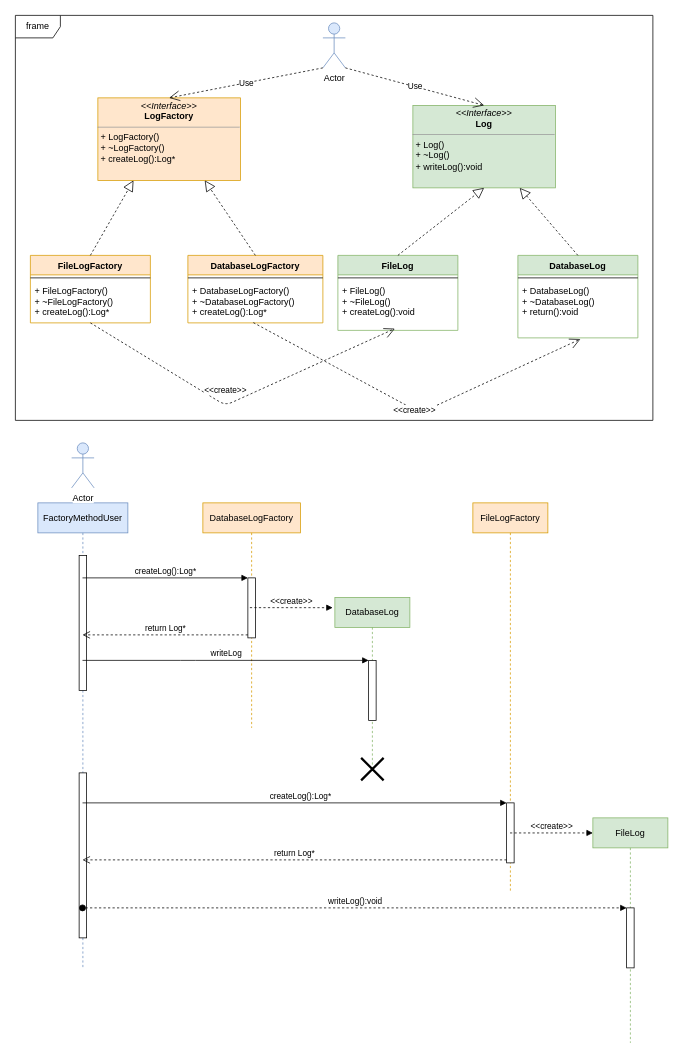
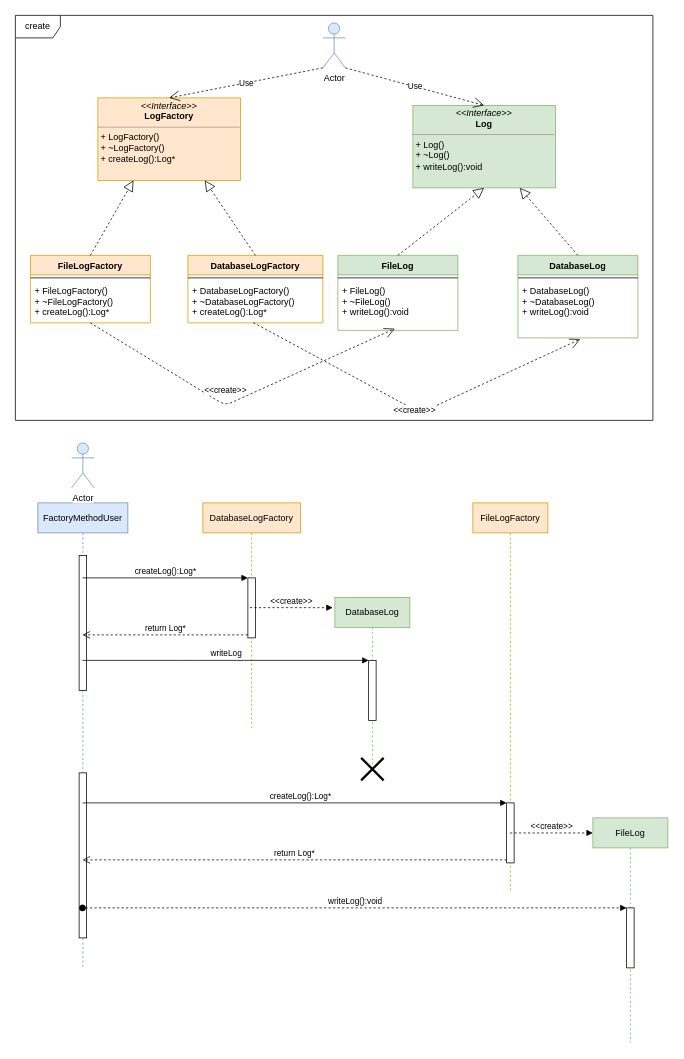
(38, 27) -> (38, 27)
(366, 291) -> (366, 291)
(559, 291) -> (559, 291)
